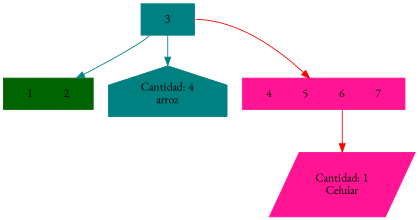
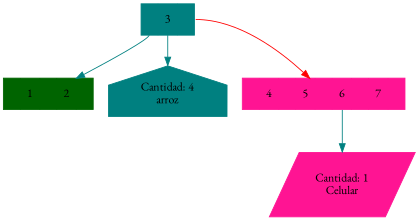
(342, 127) -> (342, 127)
